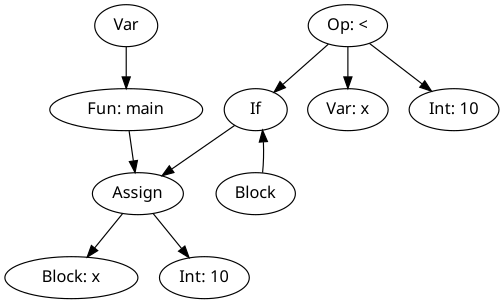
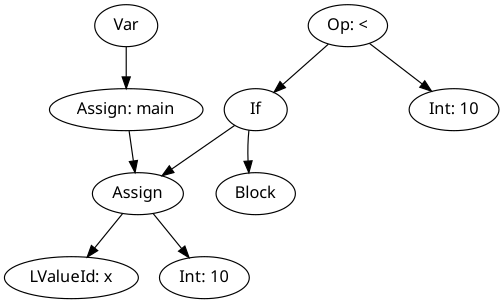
(126, 110) -> (126, 110)
(348, 110) -> none
(264, 157) -> (248, 146)
(71, 278) -> (71, 278)
